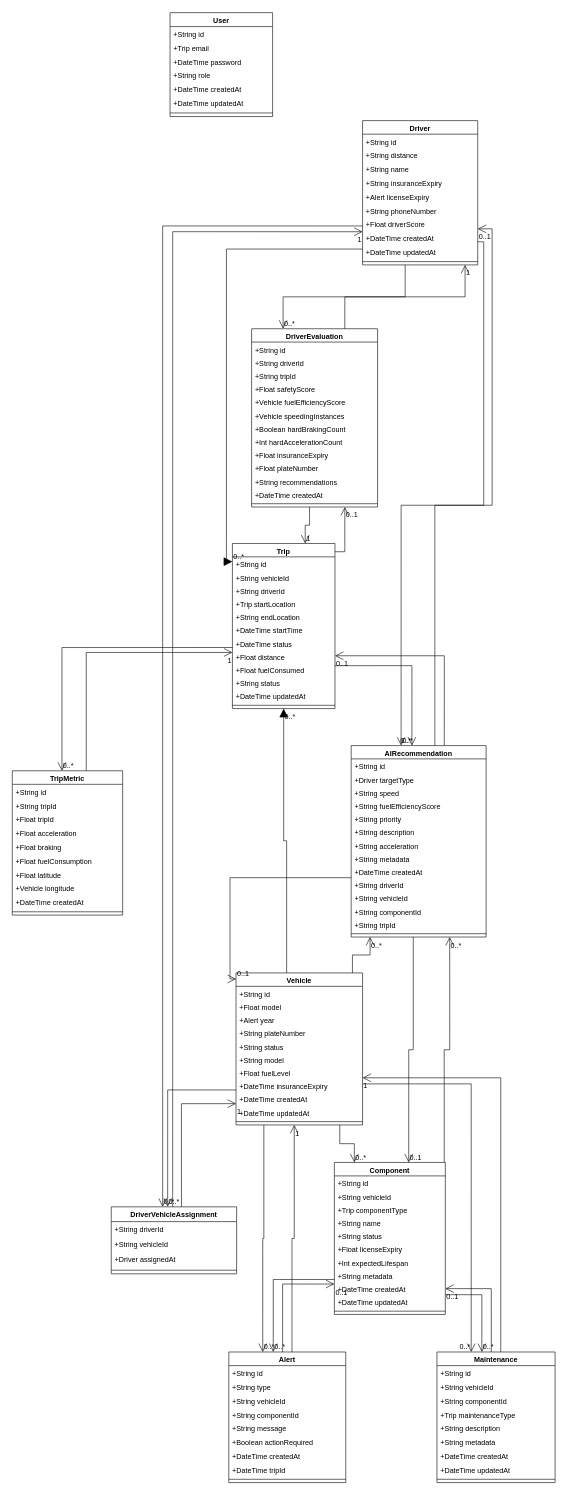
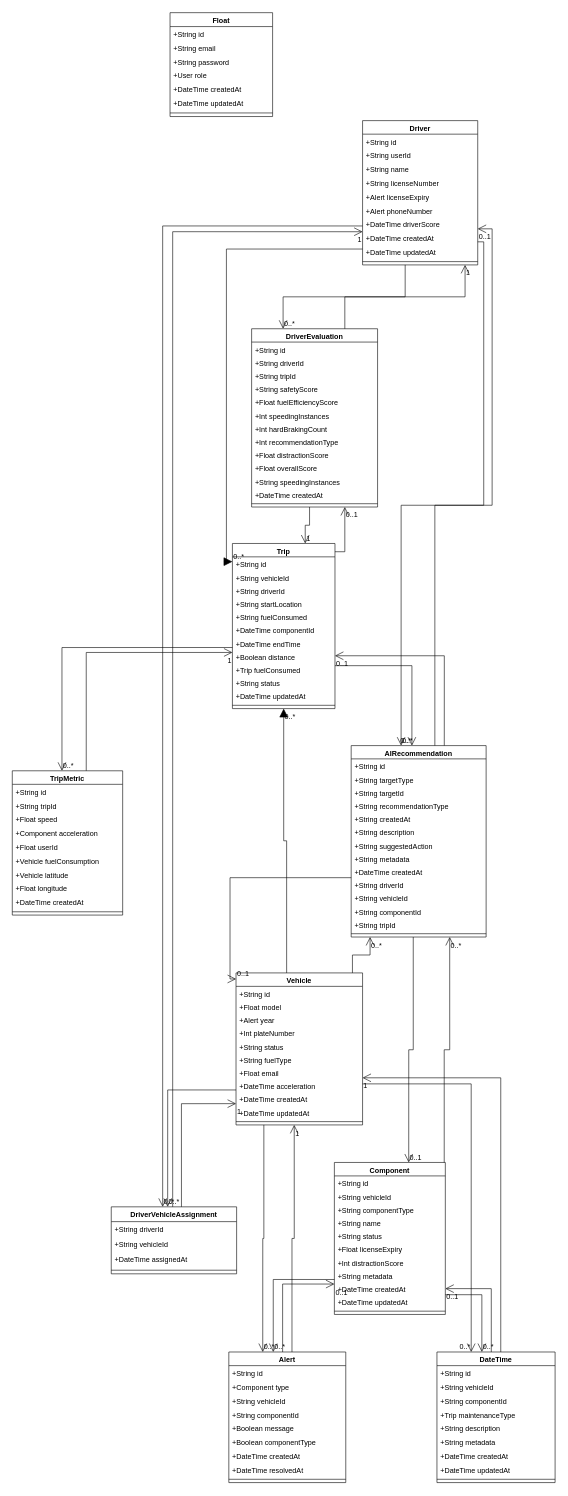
(221, 20) -> (221, 20)
(192, 48) -> (196, 48)
(208, 62) -> (204, 62)
(195, 76) -> (192, 76)
(395, 156) -> (392, 156)
(409, 183) -> (405, 183)
(402, 211) -> (400, 211)
(399, 225) -> (406, 225)
(289, 390) -> (291, 390)
(306, 403) -> (303, 403)
(304, 416) -> (297, 416)
(303, 429) -> (295, 429)
(305, 442) -> (299, 442)
(296, 456) -> (298, 456)
(288, 469) -> (290, 469)
(299, 482) -> (303, 482)
(271, 604) -> (275, 604)
(271, 618) -> (273, 618)
(271, 631) -> (276, 631)
(266, 644) -> (267, 644)
(263, 657) -> (267, 657)
(271, 670) -> (269, 670)
(389, 780) -> (389, 780)
(379, 793) -> (385, 793)
(404, 806) -> (404, 806)
(39, 820) -> (38, 820)
(383, 820) -> (387, 820)
(50, 834) -> (59, 834)
(391, 846) -> (398, 846)
(41, 848) -> (40, 848)
(56, 861) -> (59, 861)
(42, 875) -> (45, 875)
(47, 889) -> (44, 889)
(275, 1034) -> (270, 1034)
(263, 1060) -> (269, 1060)
(268, 1074) -> (260, 1074)
(286, 1087) -> (280, 1087)
(347, 1144) -> none
(374, 1210) -> (378, 1210)
(148, 1260) -> (152, 1260)
(378, 1263) -> (377, 1263)
(496, 1360) -> (496, 1360)
(255, 1388) -> (262, 1388)
(261, 1429) -> (263, 1429)
(275, 1443) -> (275, 1443)
(262, 1470) -> (270, 1470)
